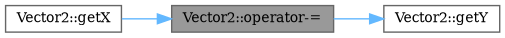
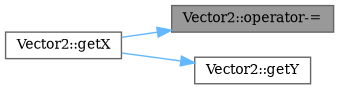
(352, 19) -> (151, 57)
